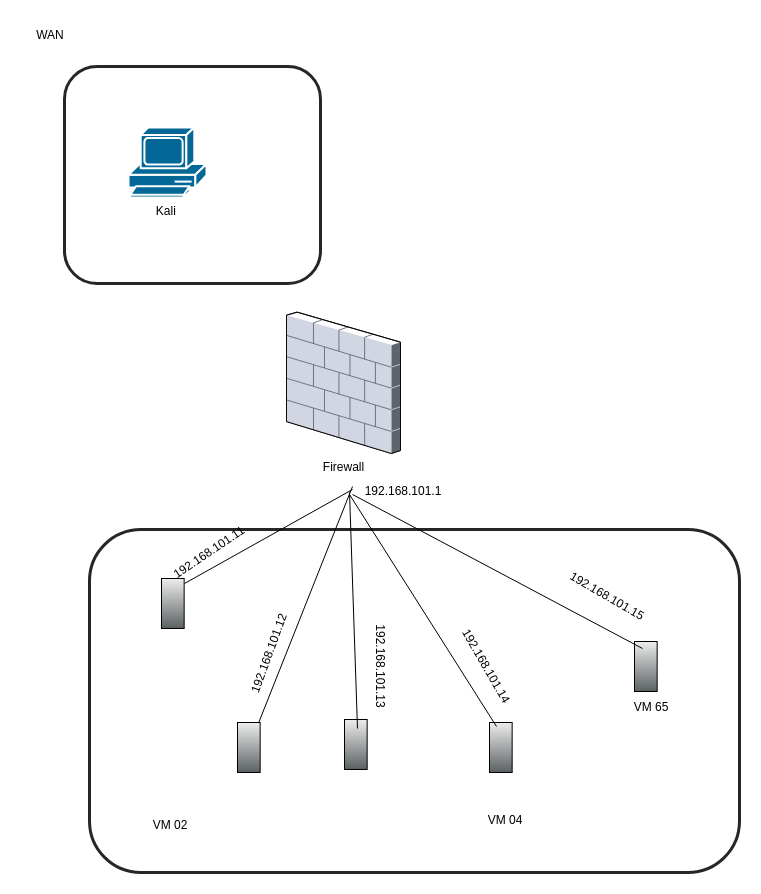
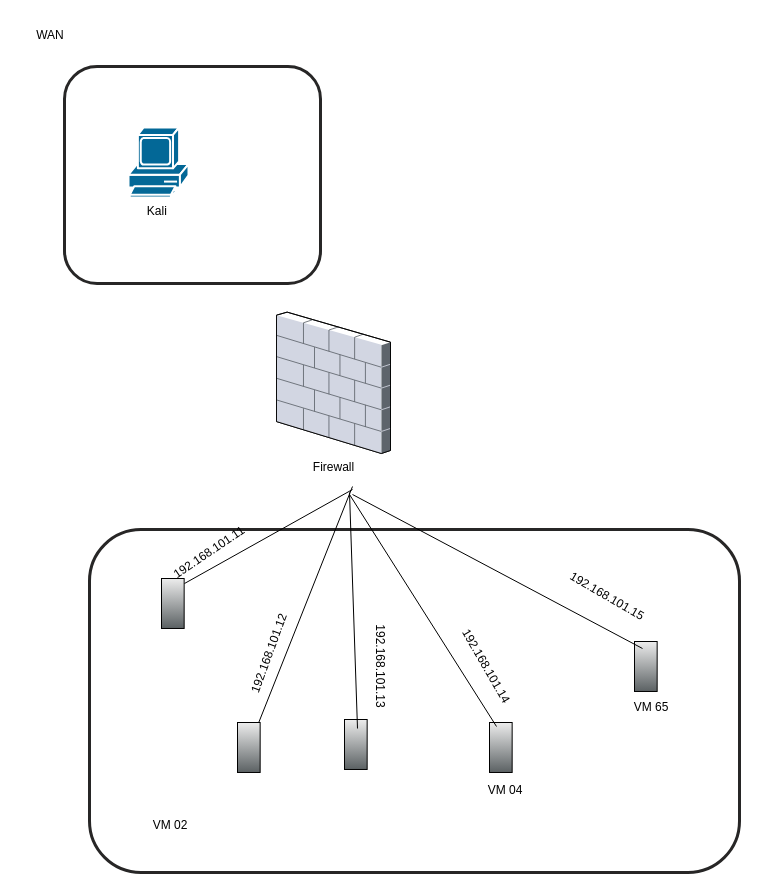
(168, 163) -> (159, 163)
(344, 383) -> (334, 383)
(404, 492) -> none
(506, 821) -> (506, 791)
